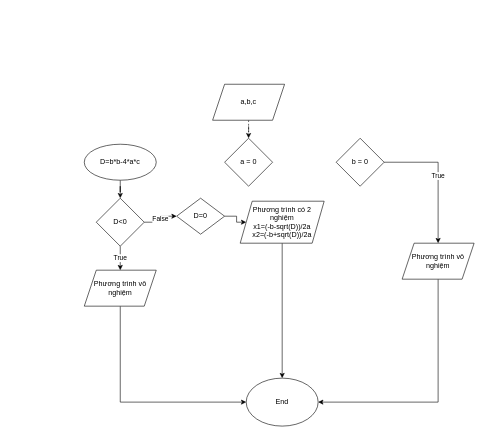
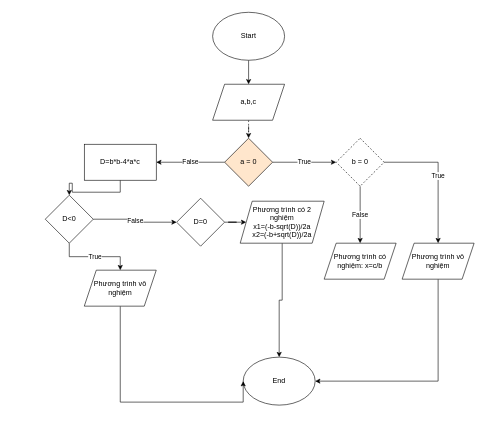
none -> (249, 36)
none -> (249, 70)
(120, 162) -> (120, 162)
none -> (190, 162)
(249, 162) -> (249, 162)
none -> (304, 162)
(360, 162) -> (360, 162)
none -> (360, 214)
(201, 216) -> (201, 222)
(120, 222) -> (69, 219)
none -> (360, 261)
(282, 402) -> (279, 381)
